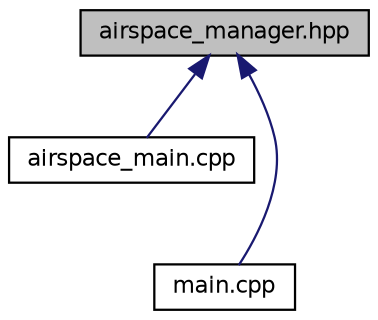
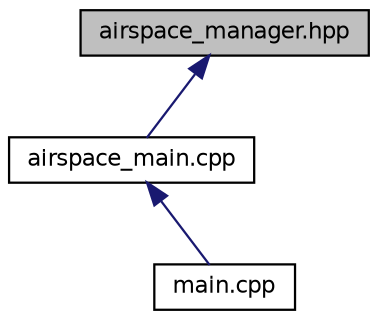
(276, 171) -> (185, 233)
